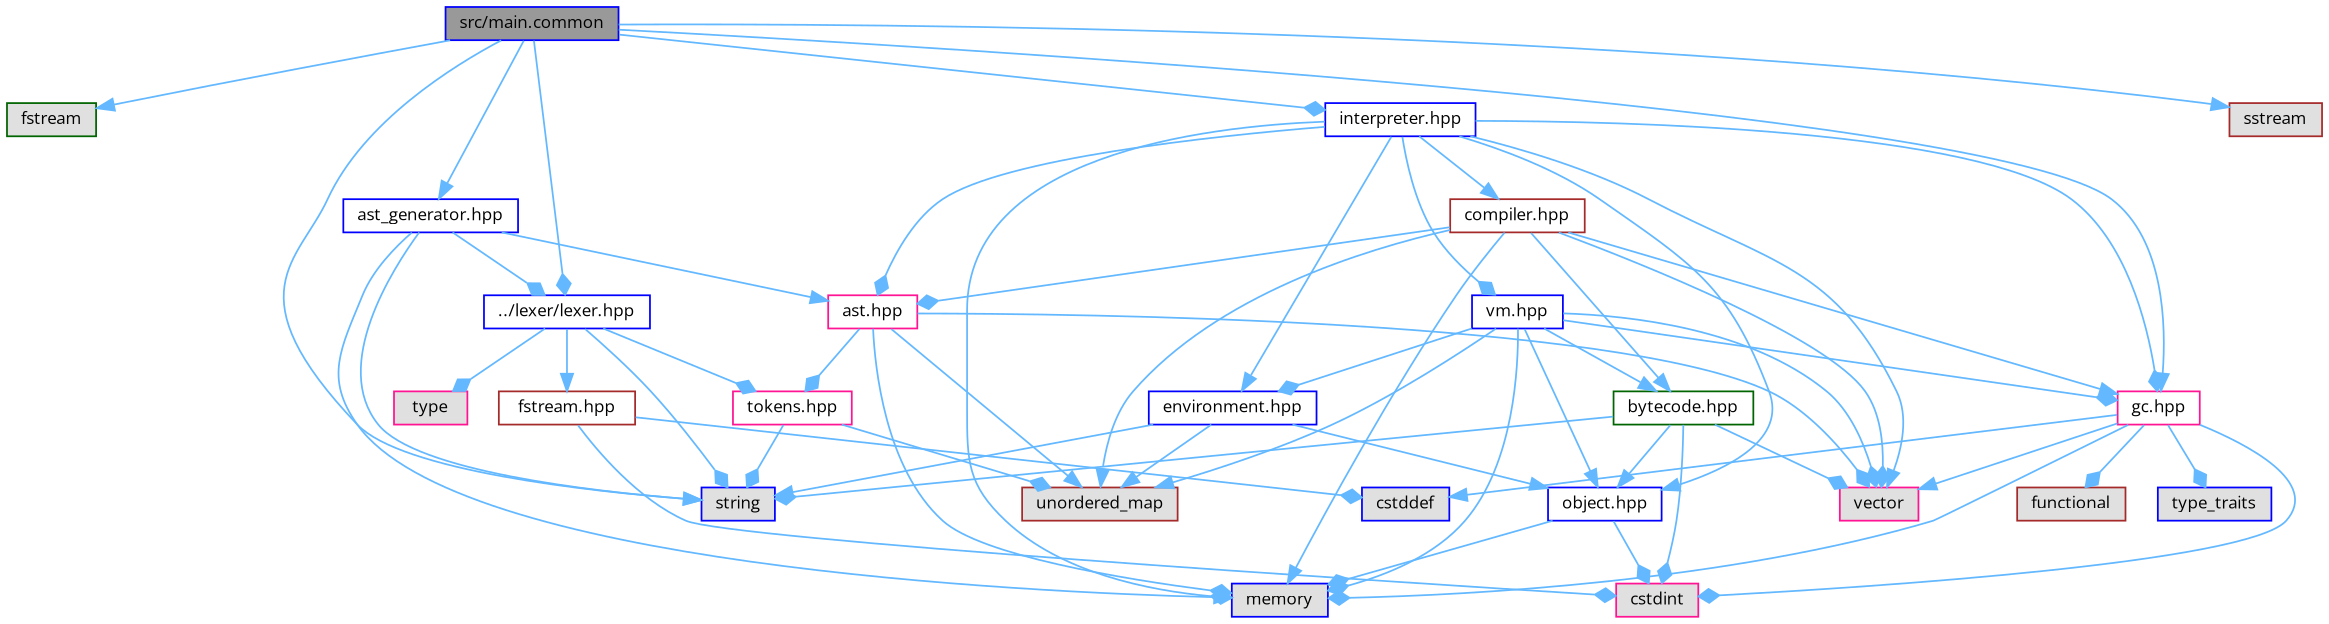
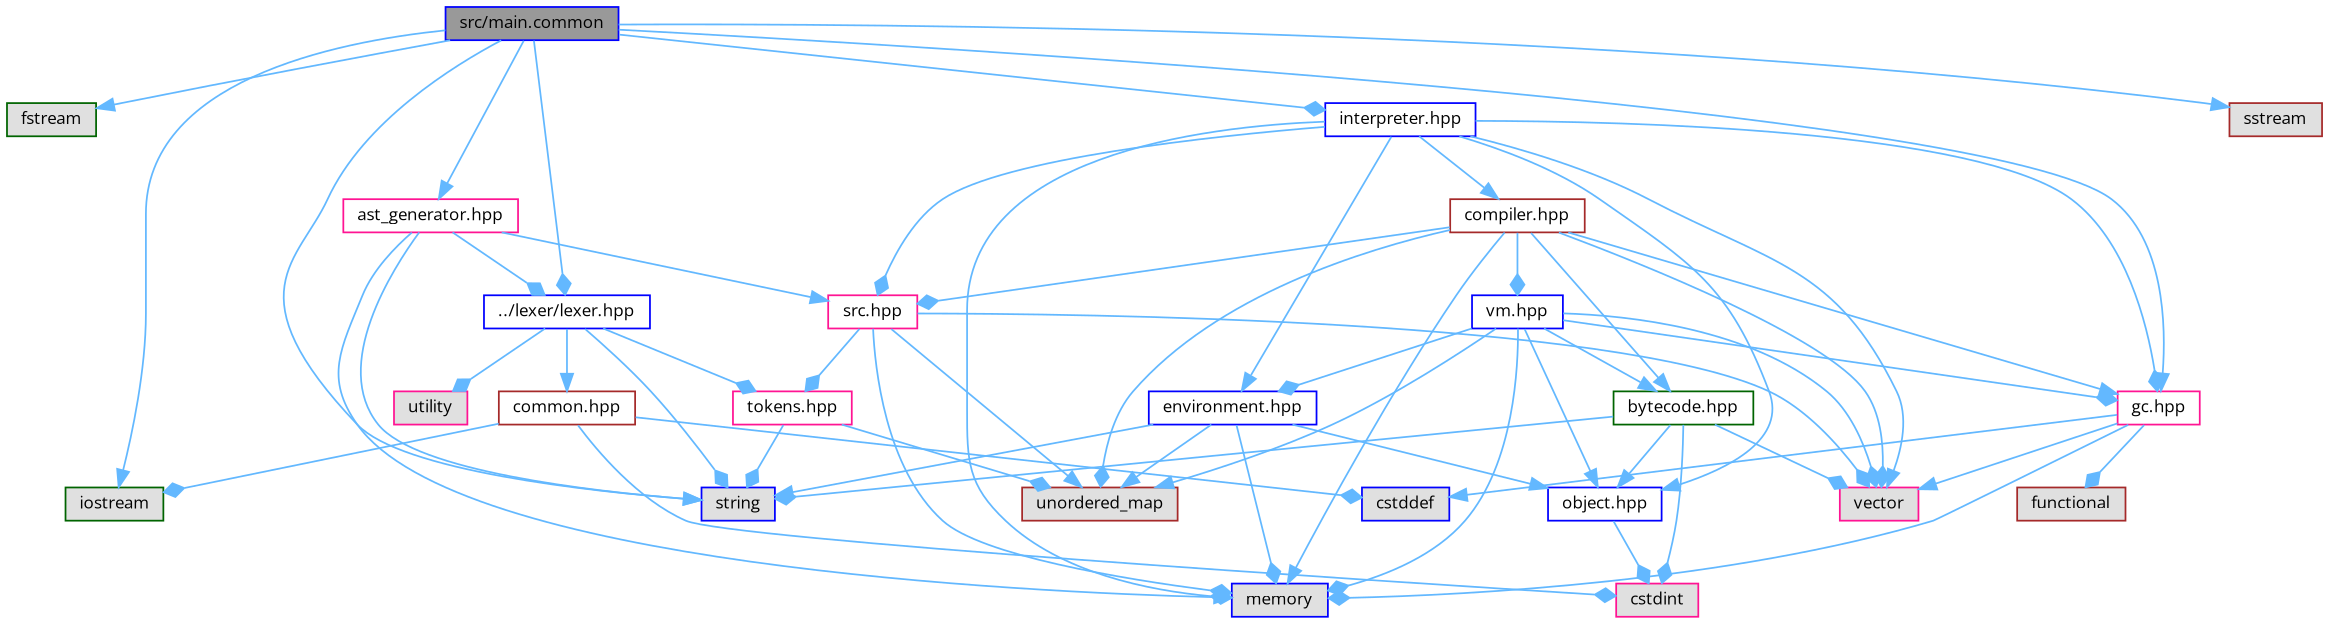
(431, 216) -> (431, 216)
(1425, 217) -> (1517, 253)
(1243, 306) -> (1243, 306)
(873, 312) -> (873, 312)
(431, 408) -> (431, 408)
(567, 408) -> (567, 408)
none -> (114, 504)
(2215, 504) -> none
(1451, 550) -> (1255, 497)
(2080, 567) -> none
